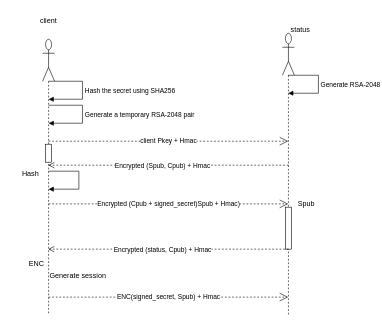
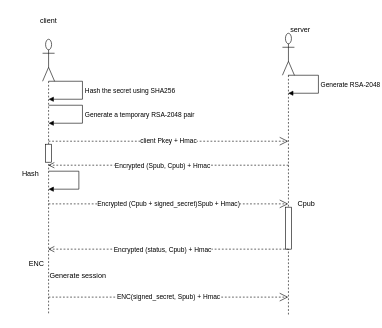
(300, 30) -> (300, 30)
(306, 204) -> (306, 204)
